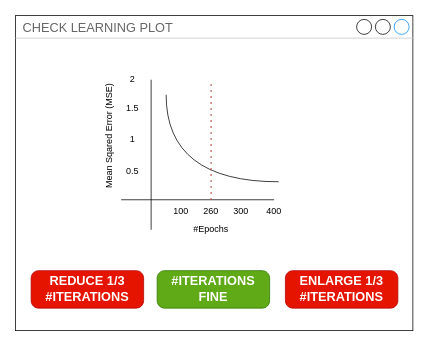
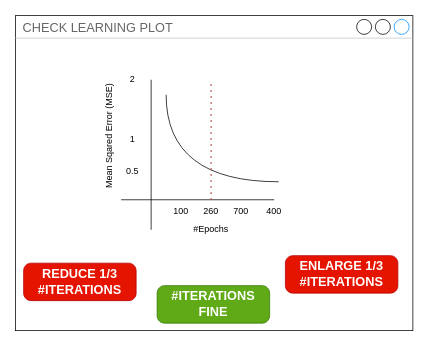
(132, 108) -> none
(241, 211) -> (241, 211)
(87, 289) -> (80, 282)
(213, 289) -> (213, 304)
(342, 289) -> (342, 274)
